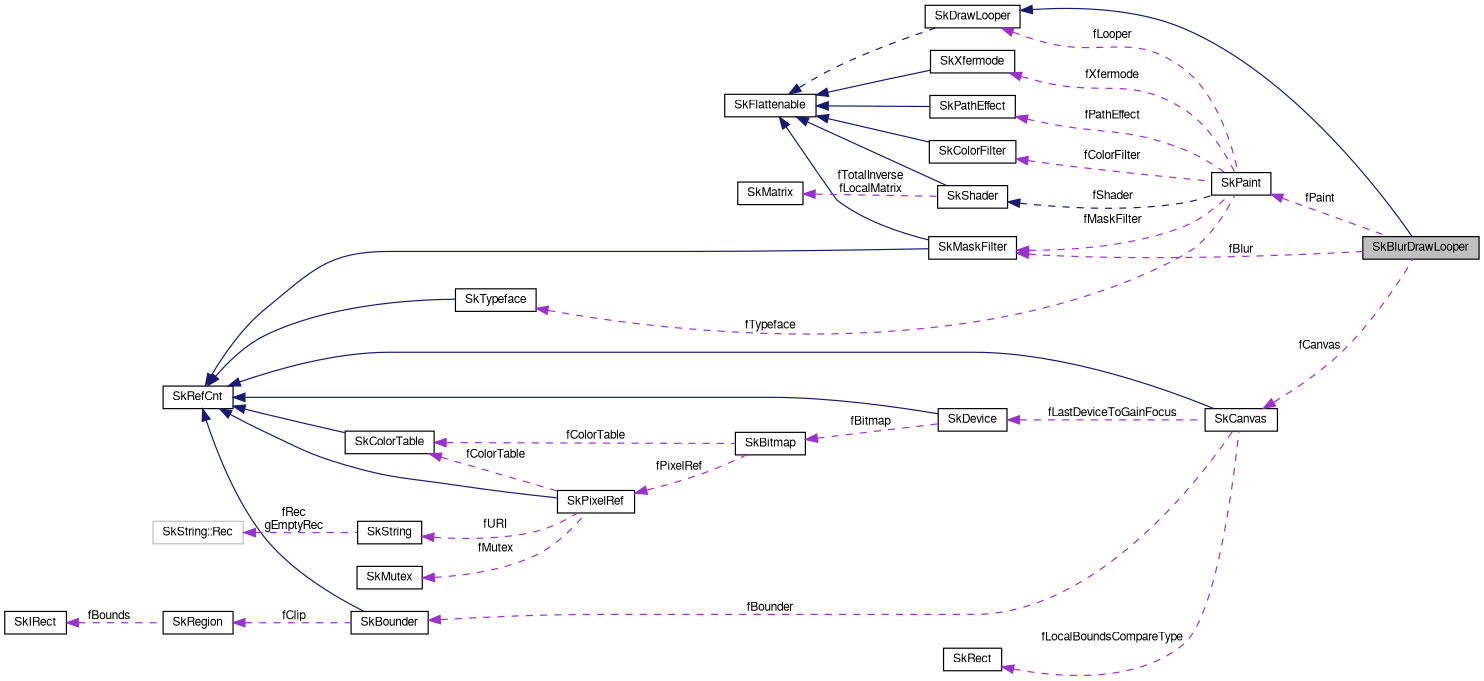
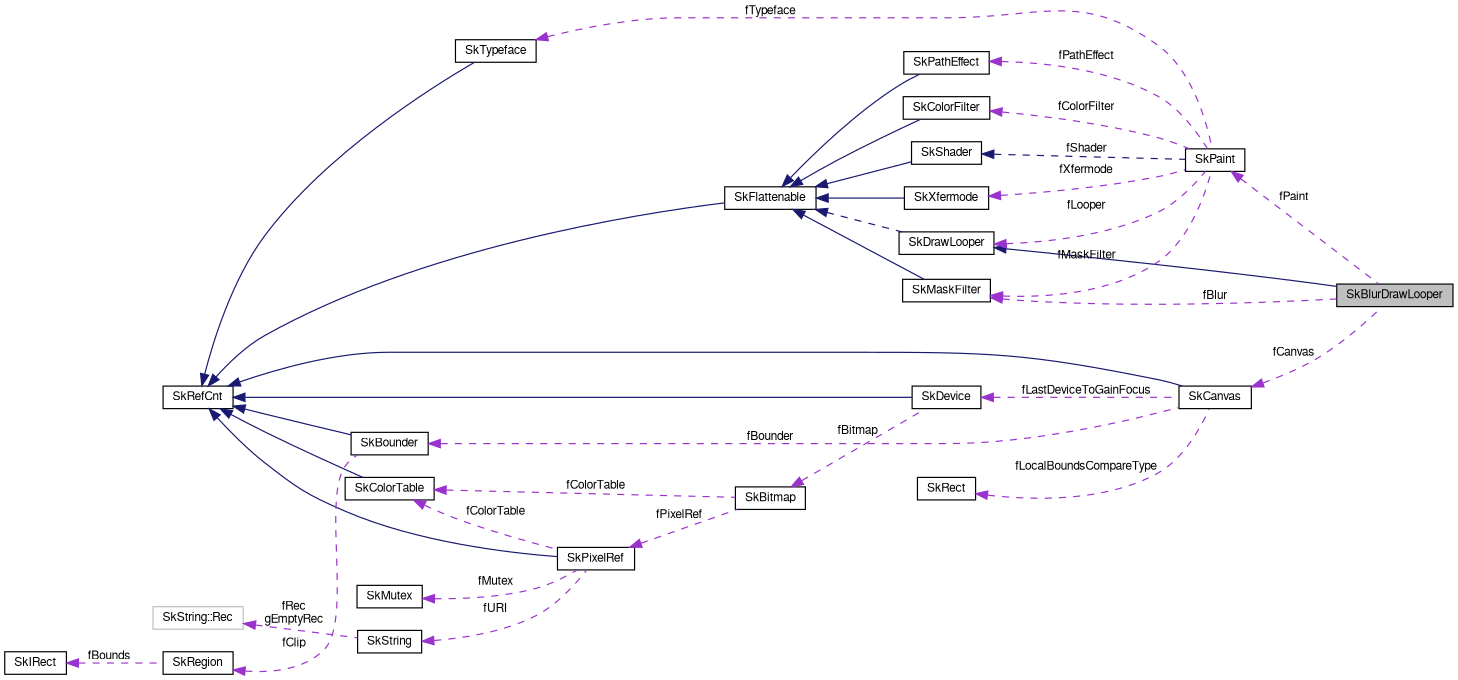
(770, 193) -> none
(545, 251) -> (458, 257)
